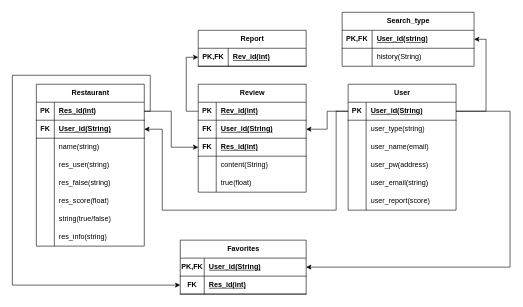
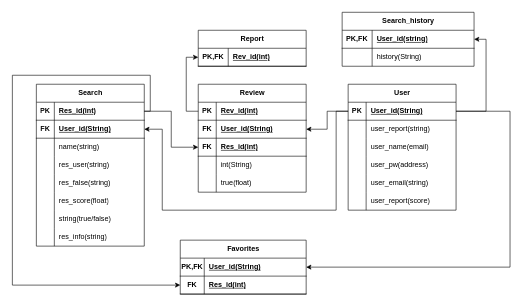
(409, 21) -> (409, 21)
(91, 93) -> (91, 93)
(404, 129) -> (408, 129)
(250, 165) -> (241, 165)
